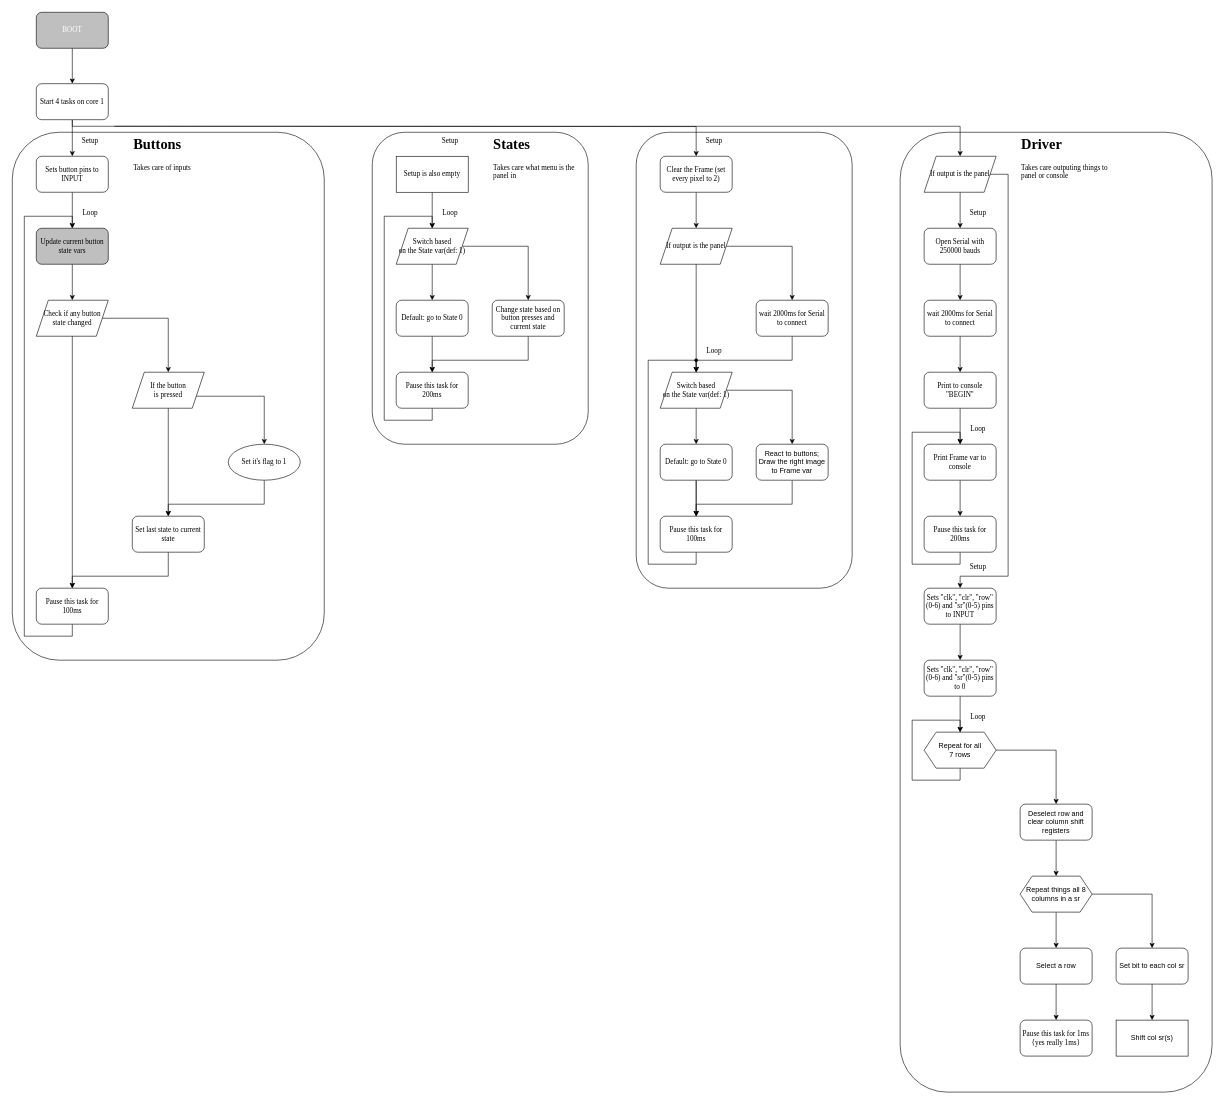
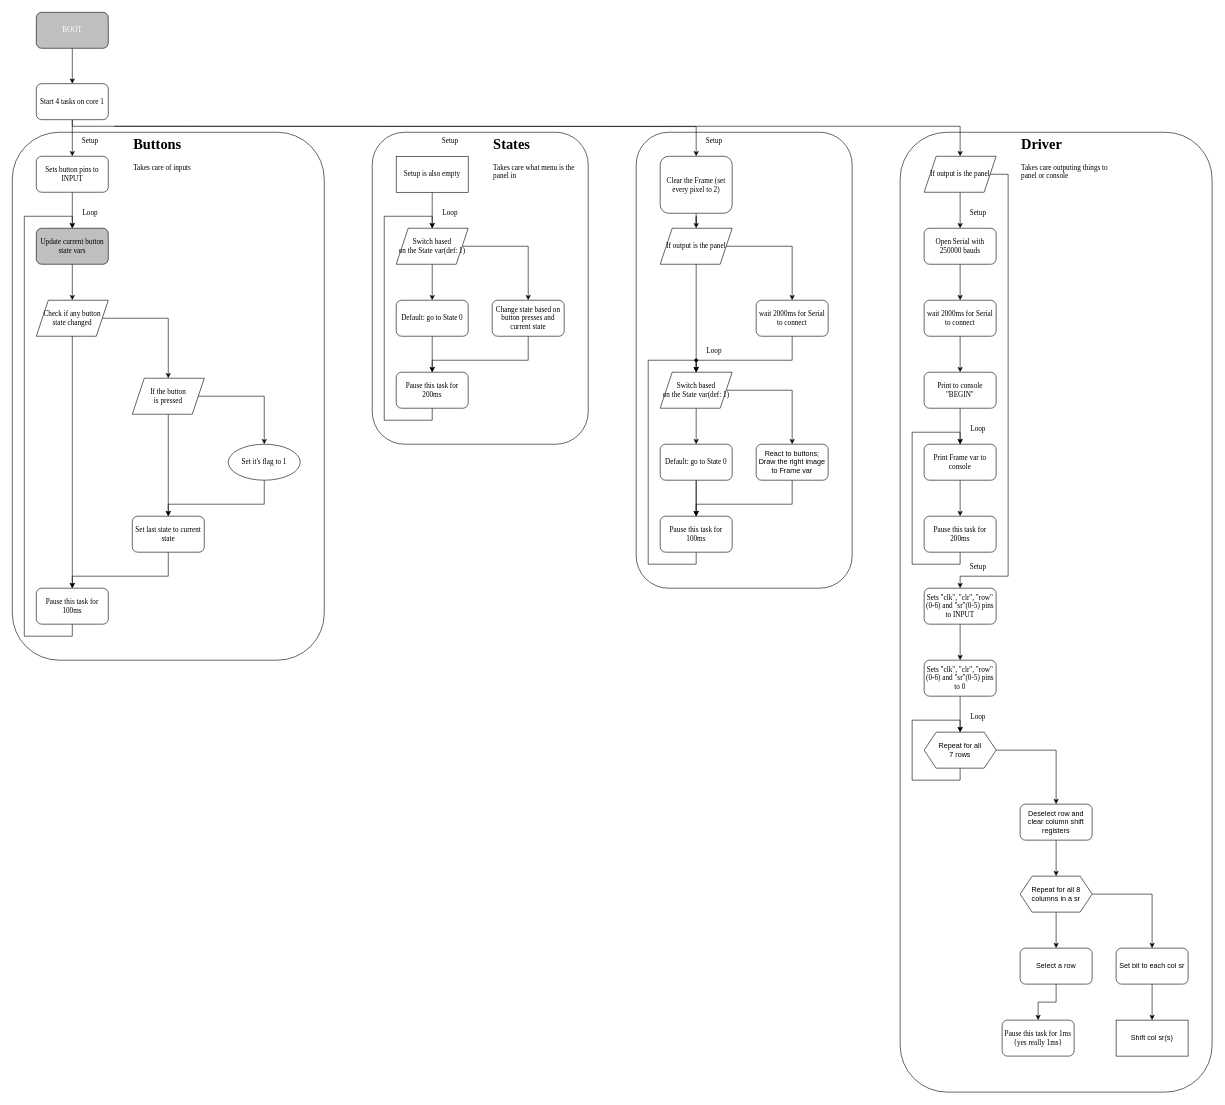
(696, 174) -> (696, 185)
(168, 390) -> (168, 396)
(1056, 894) -> (1056, 894)
(1056, 1038) -> (1038, 1038)
